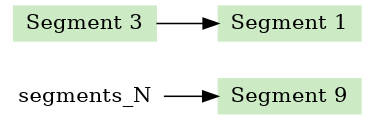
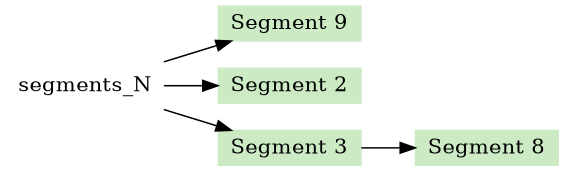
(290, 24) -> (487, 148)
none -> (290, 86)
none -> (190, 118)
